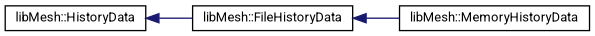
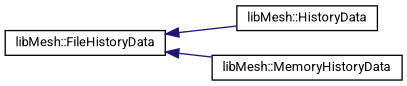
(176, 18) -> (208, 29)
